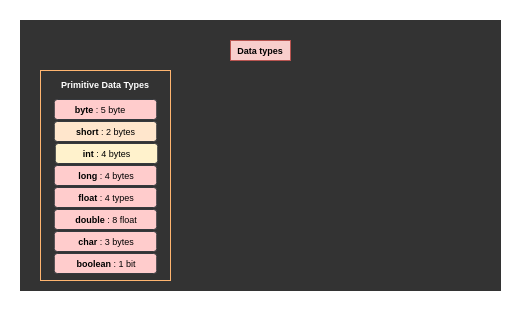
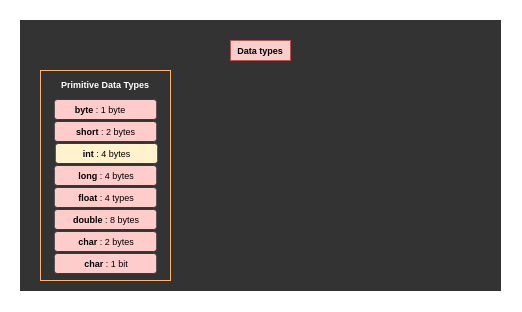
(101, 110) -> (101, 110)
(106, 132) -> (106, 132)
(107, 220) -> (107, 220)
(107, 242) -> (107, 242)
(107, 264) -> (107, 264)
